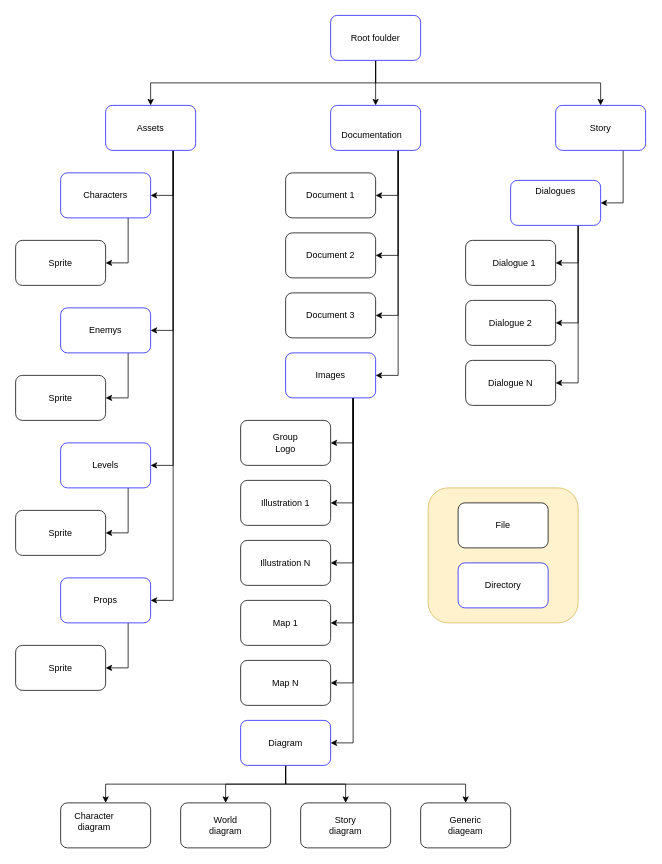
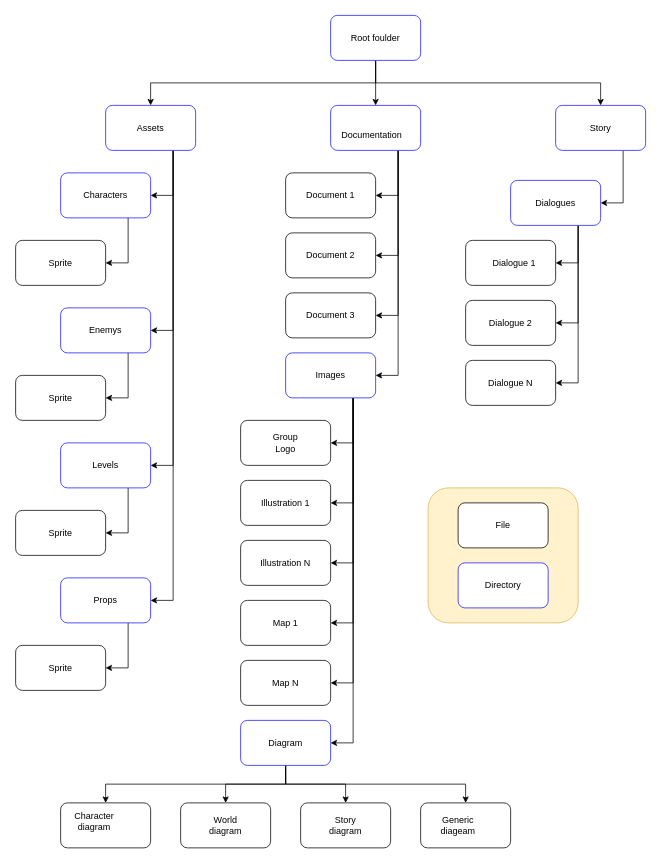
(555, 192) -> (555, 203)
(465, 825) -> (458, 825)
